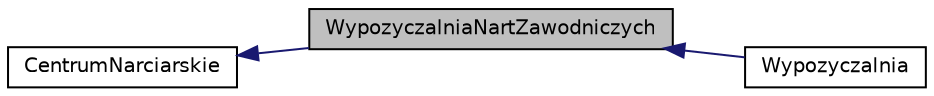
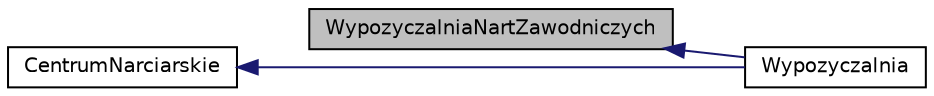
(284, 51) -> (501, 67)
